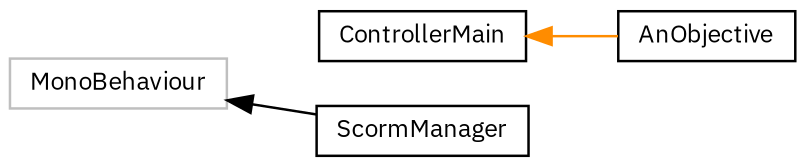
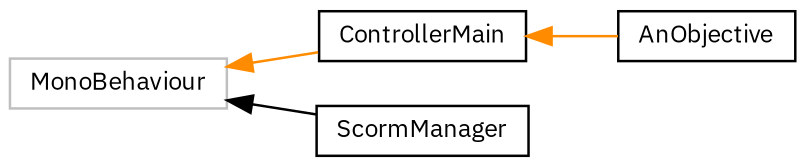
none -> (285, 58)
